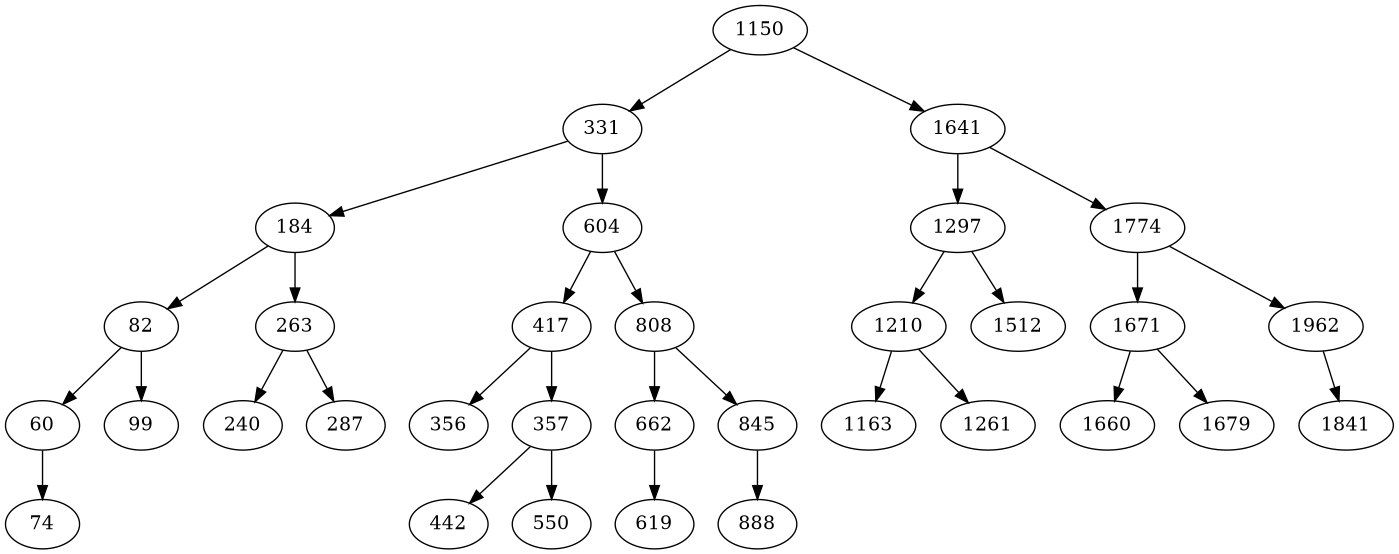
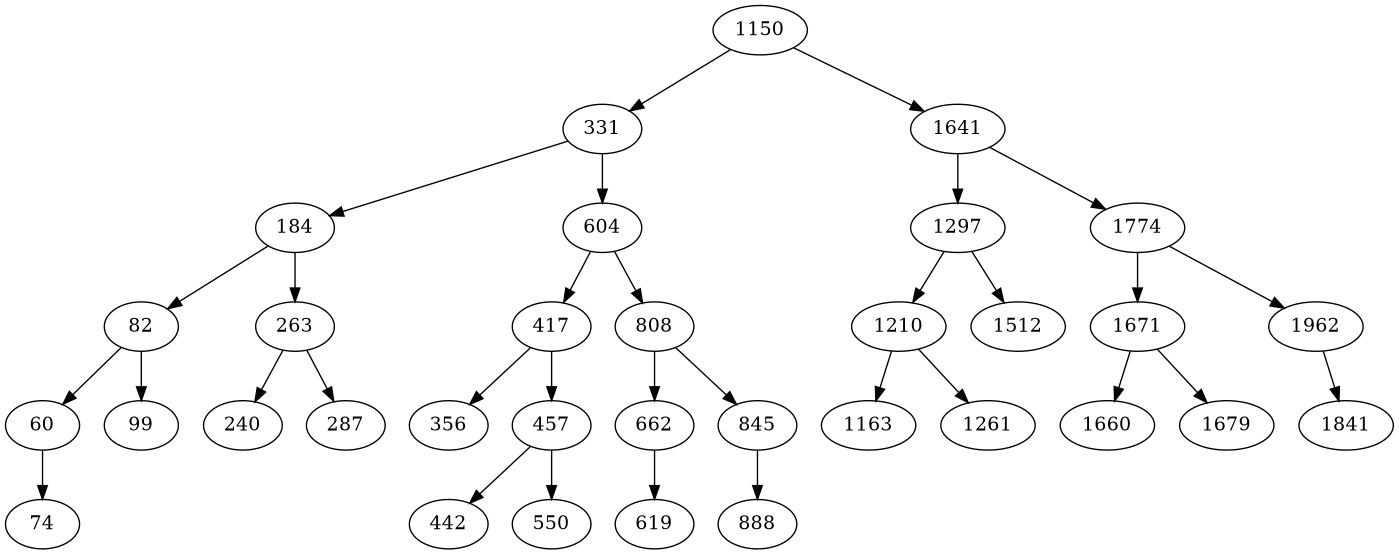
(552, 425) -> (552, 425)
